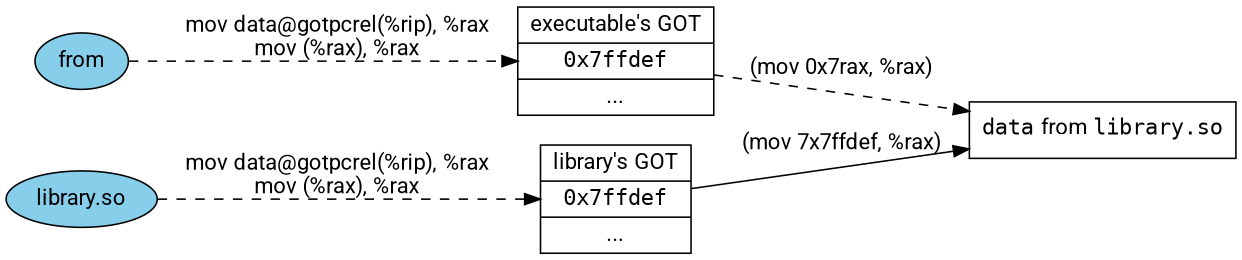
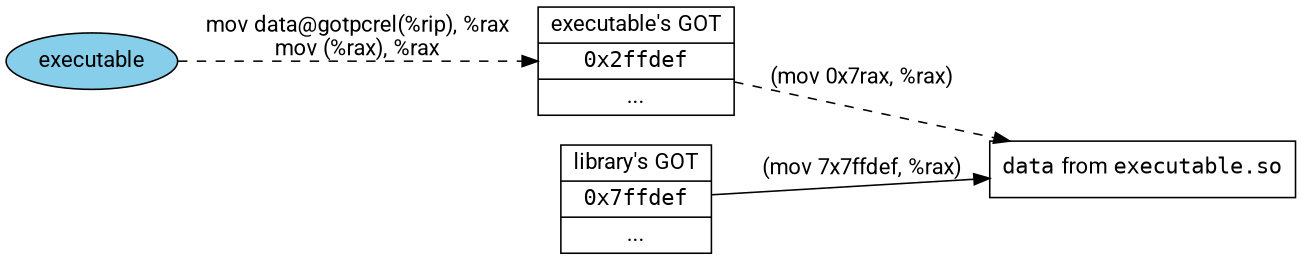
(616, 60) -> (636, 60)
(82, 61) -> (92, 61)
(1158, 128) -> (1198, 167)
(82, 199) -> none
